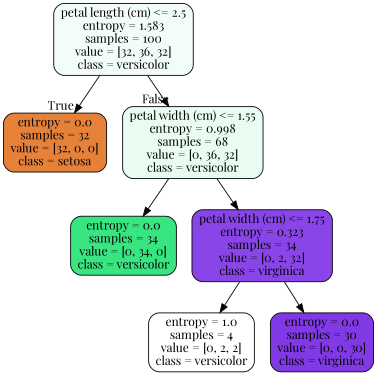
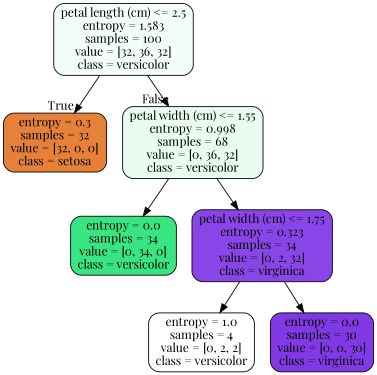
(55, 143) -> (55, 143)
